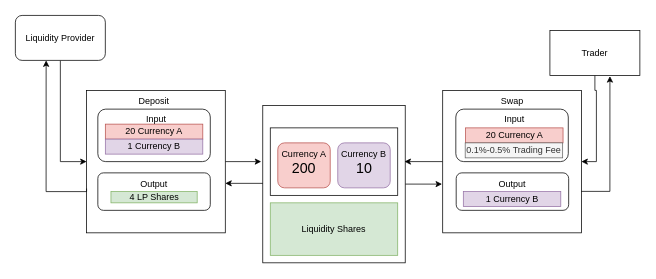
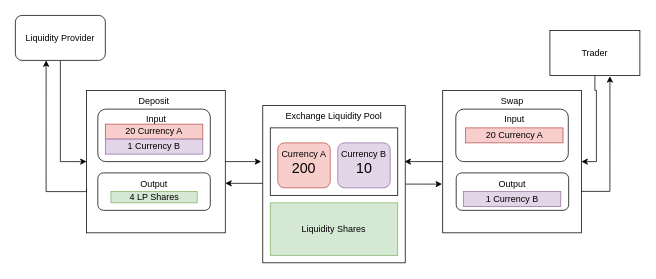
none -> (334, 117)
(514, 150) -> none
